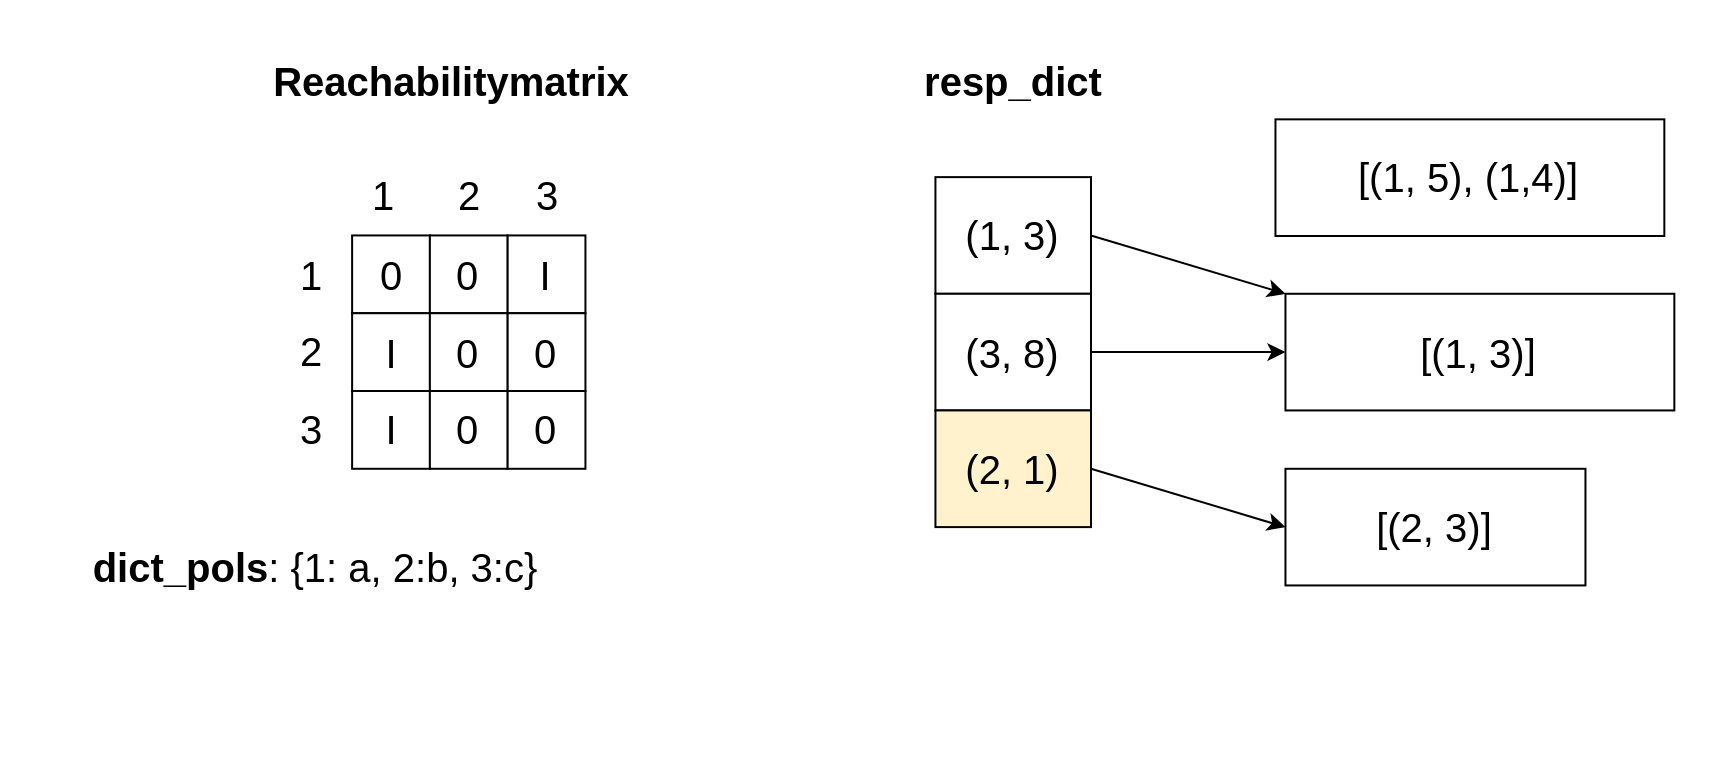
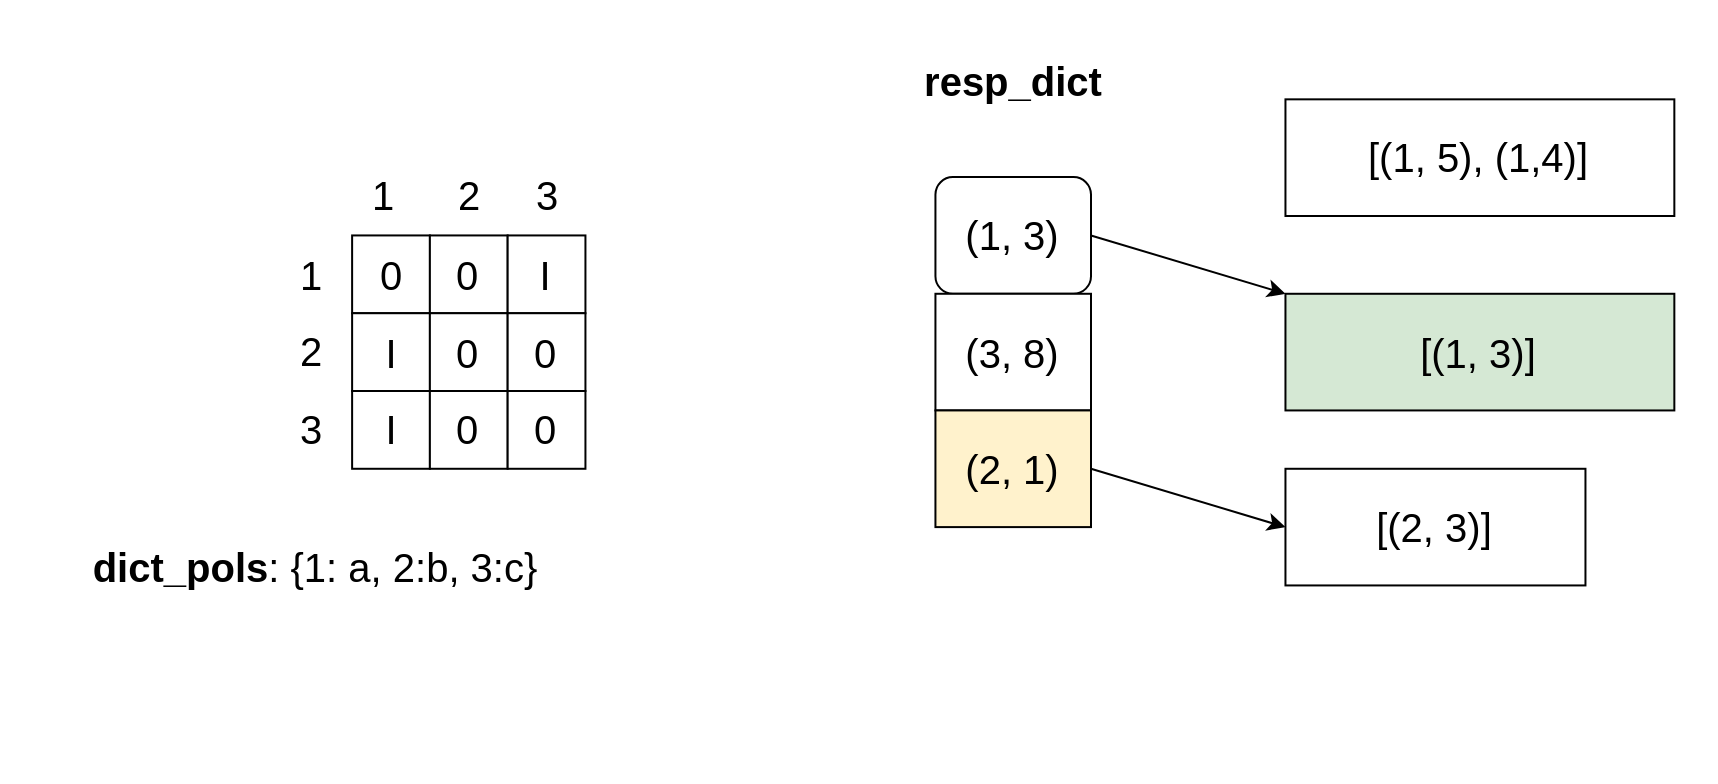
(451, 81) -> none
(1470, 178) -> (1480, 158)
(1013, 235) -> (1013, 235)
(1181, 352) -> none
(1480, 352) -> (1480, 352)
